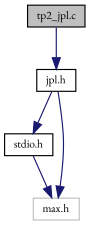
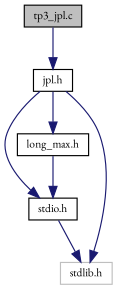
(56, 16) -> (53, 16)
none -> (53, 145)
(56, 209) -> (86, 273)
